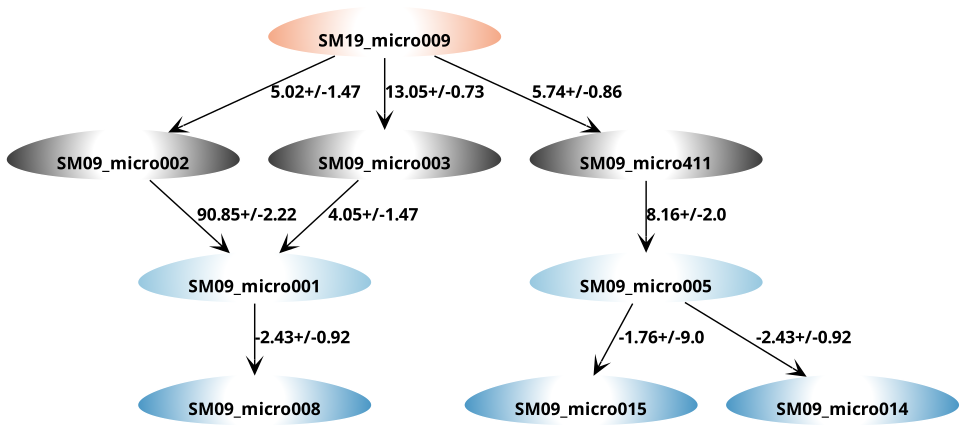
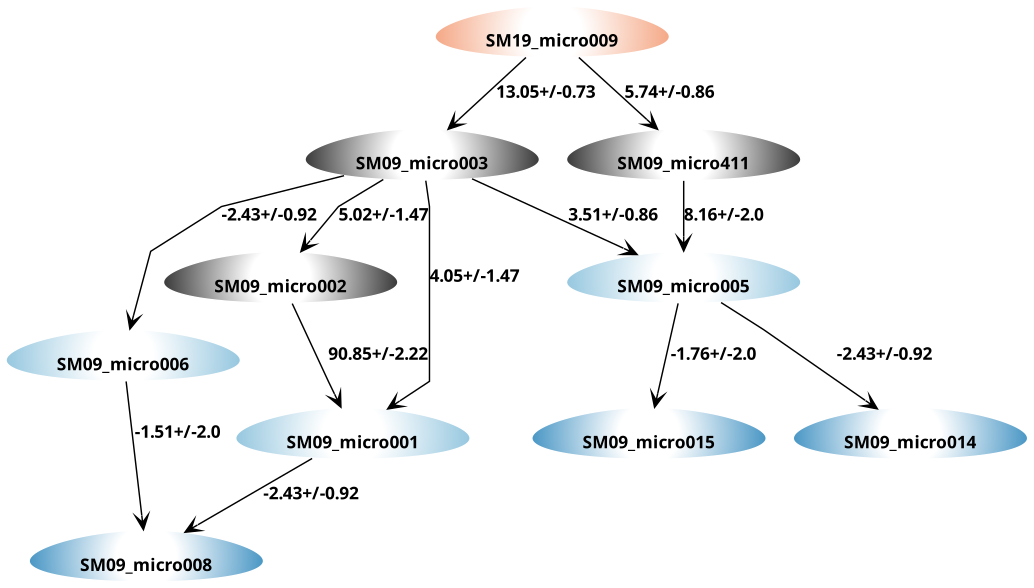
(259, 91) -> (342, 204)
none -> (548, 214)
(662, 339) -> (714, 355)
none -> (123, 355)
